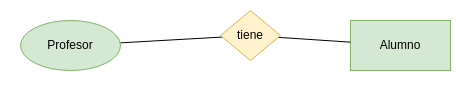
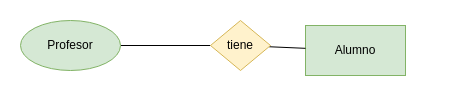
(251, 36) -> (241, 46)
(401, 46) -> (356, 51)
